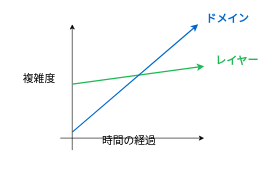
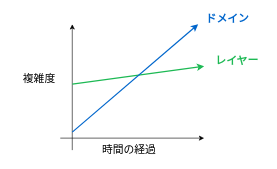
(129, 141) -> (129, 150)
